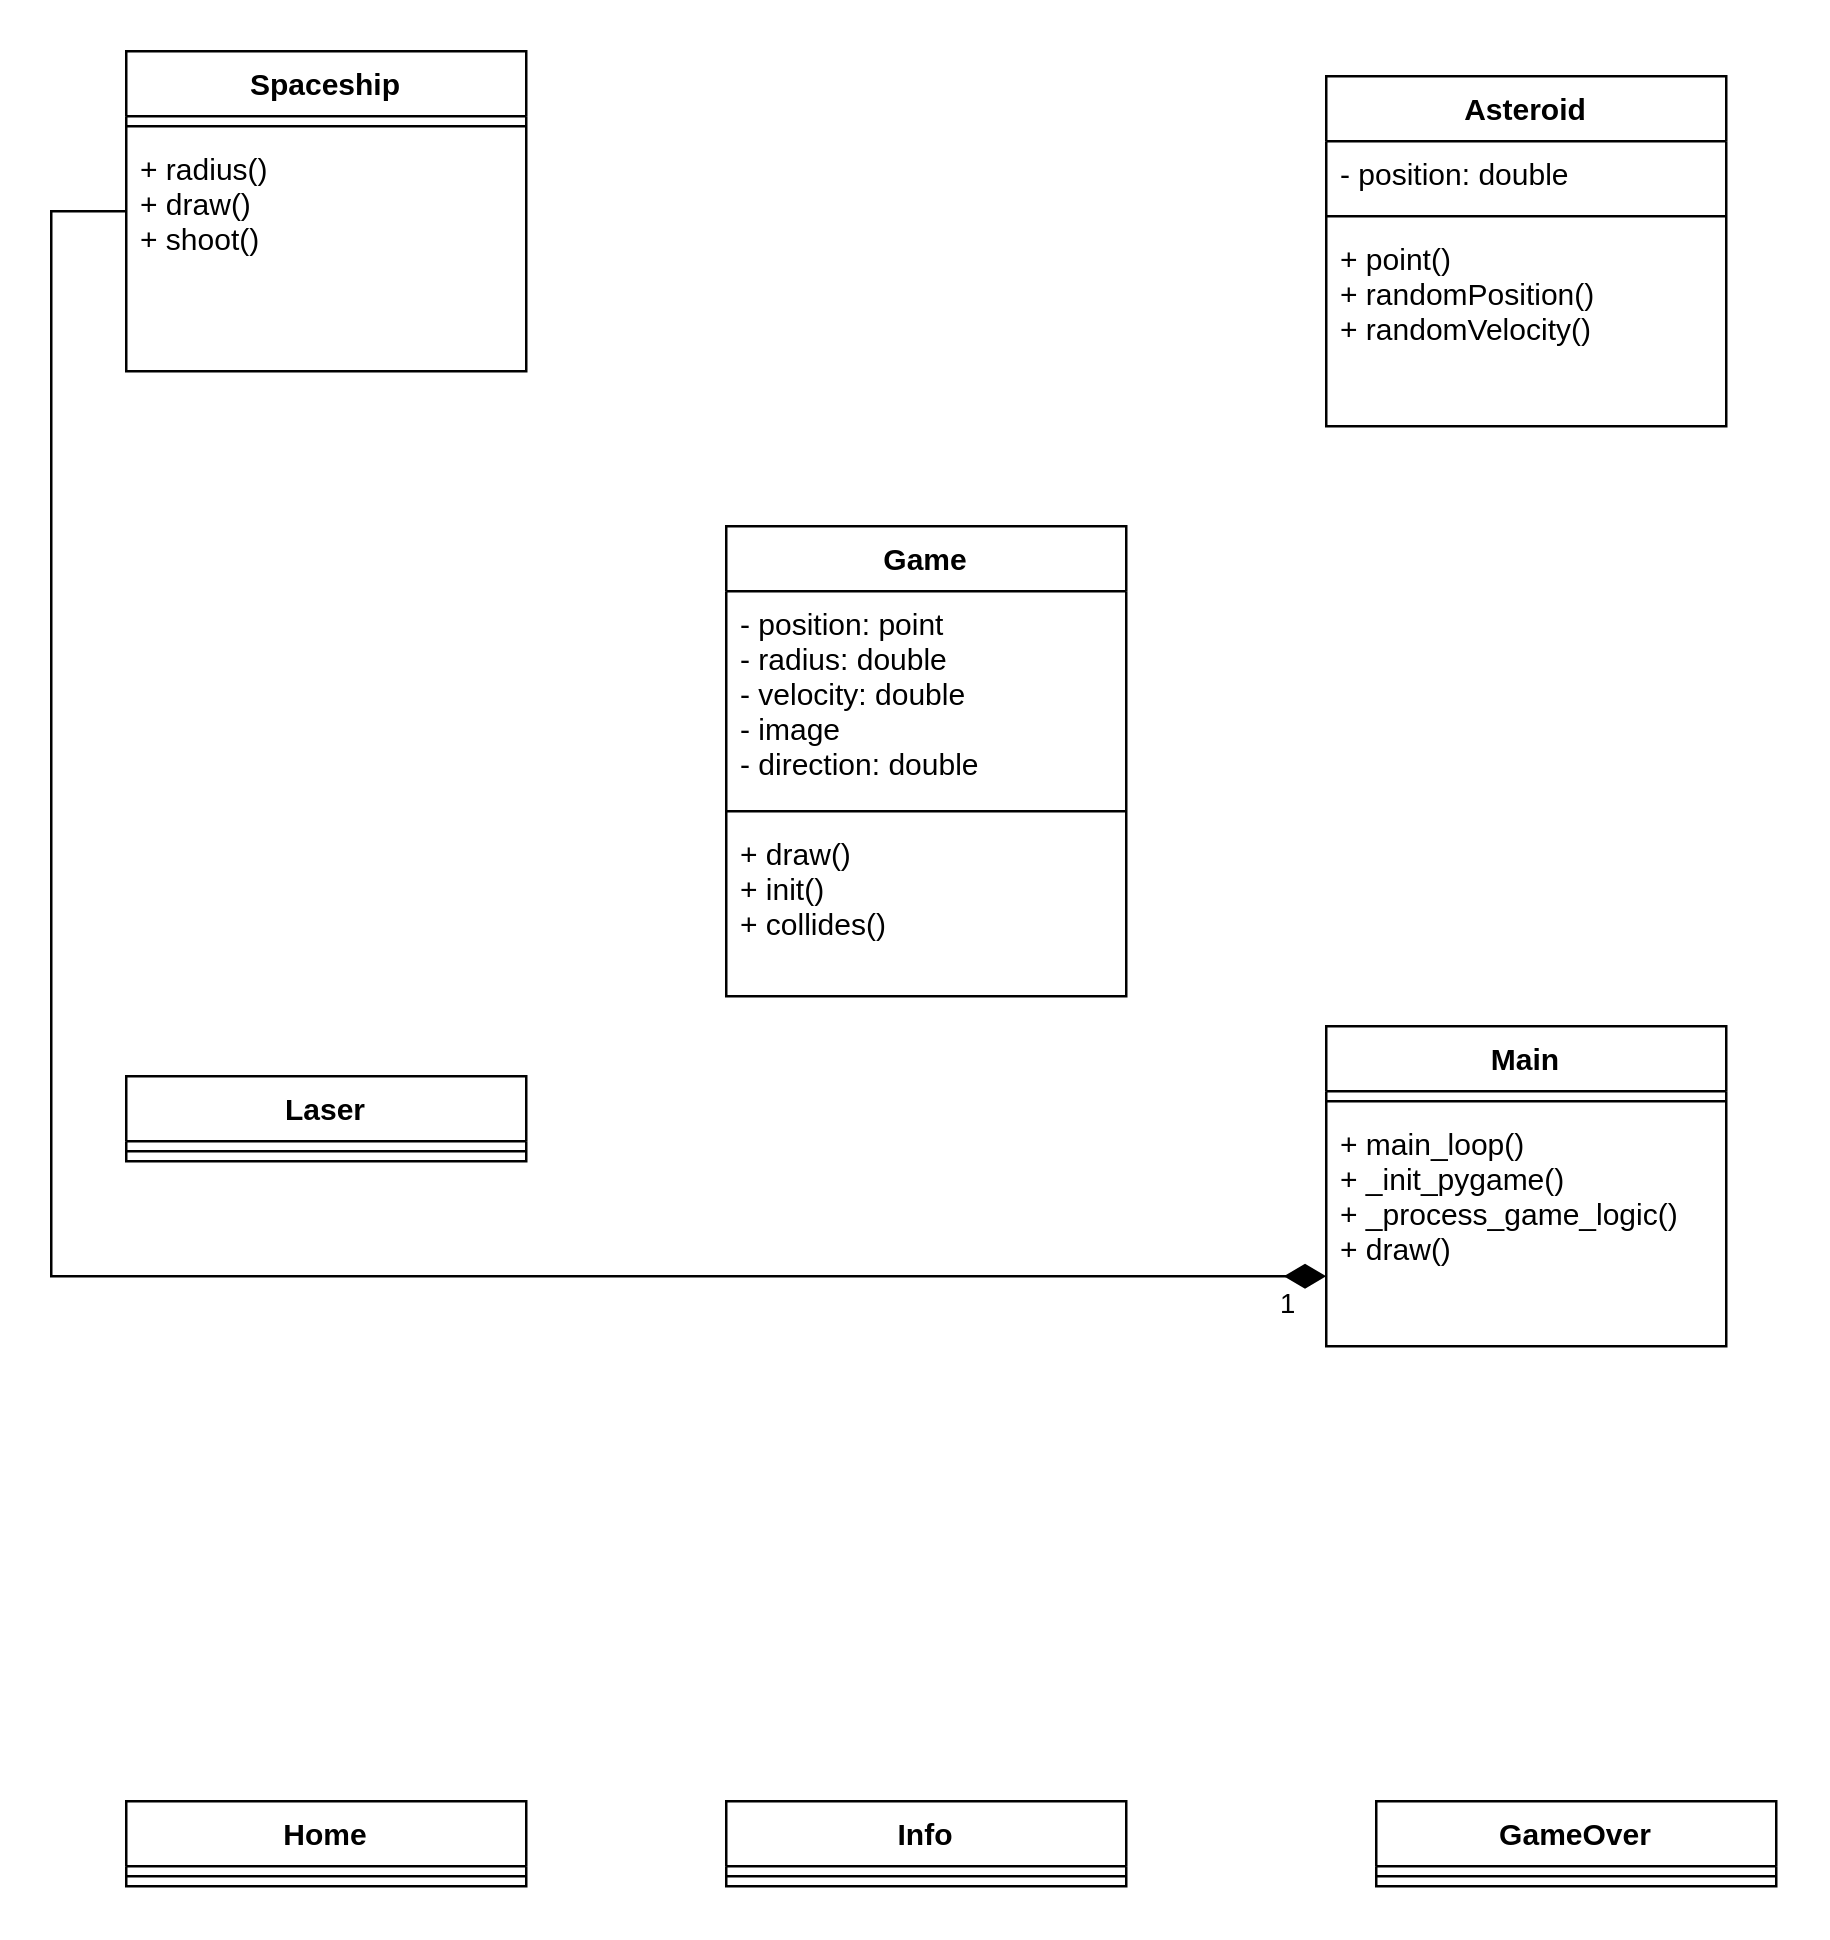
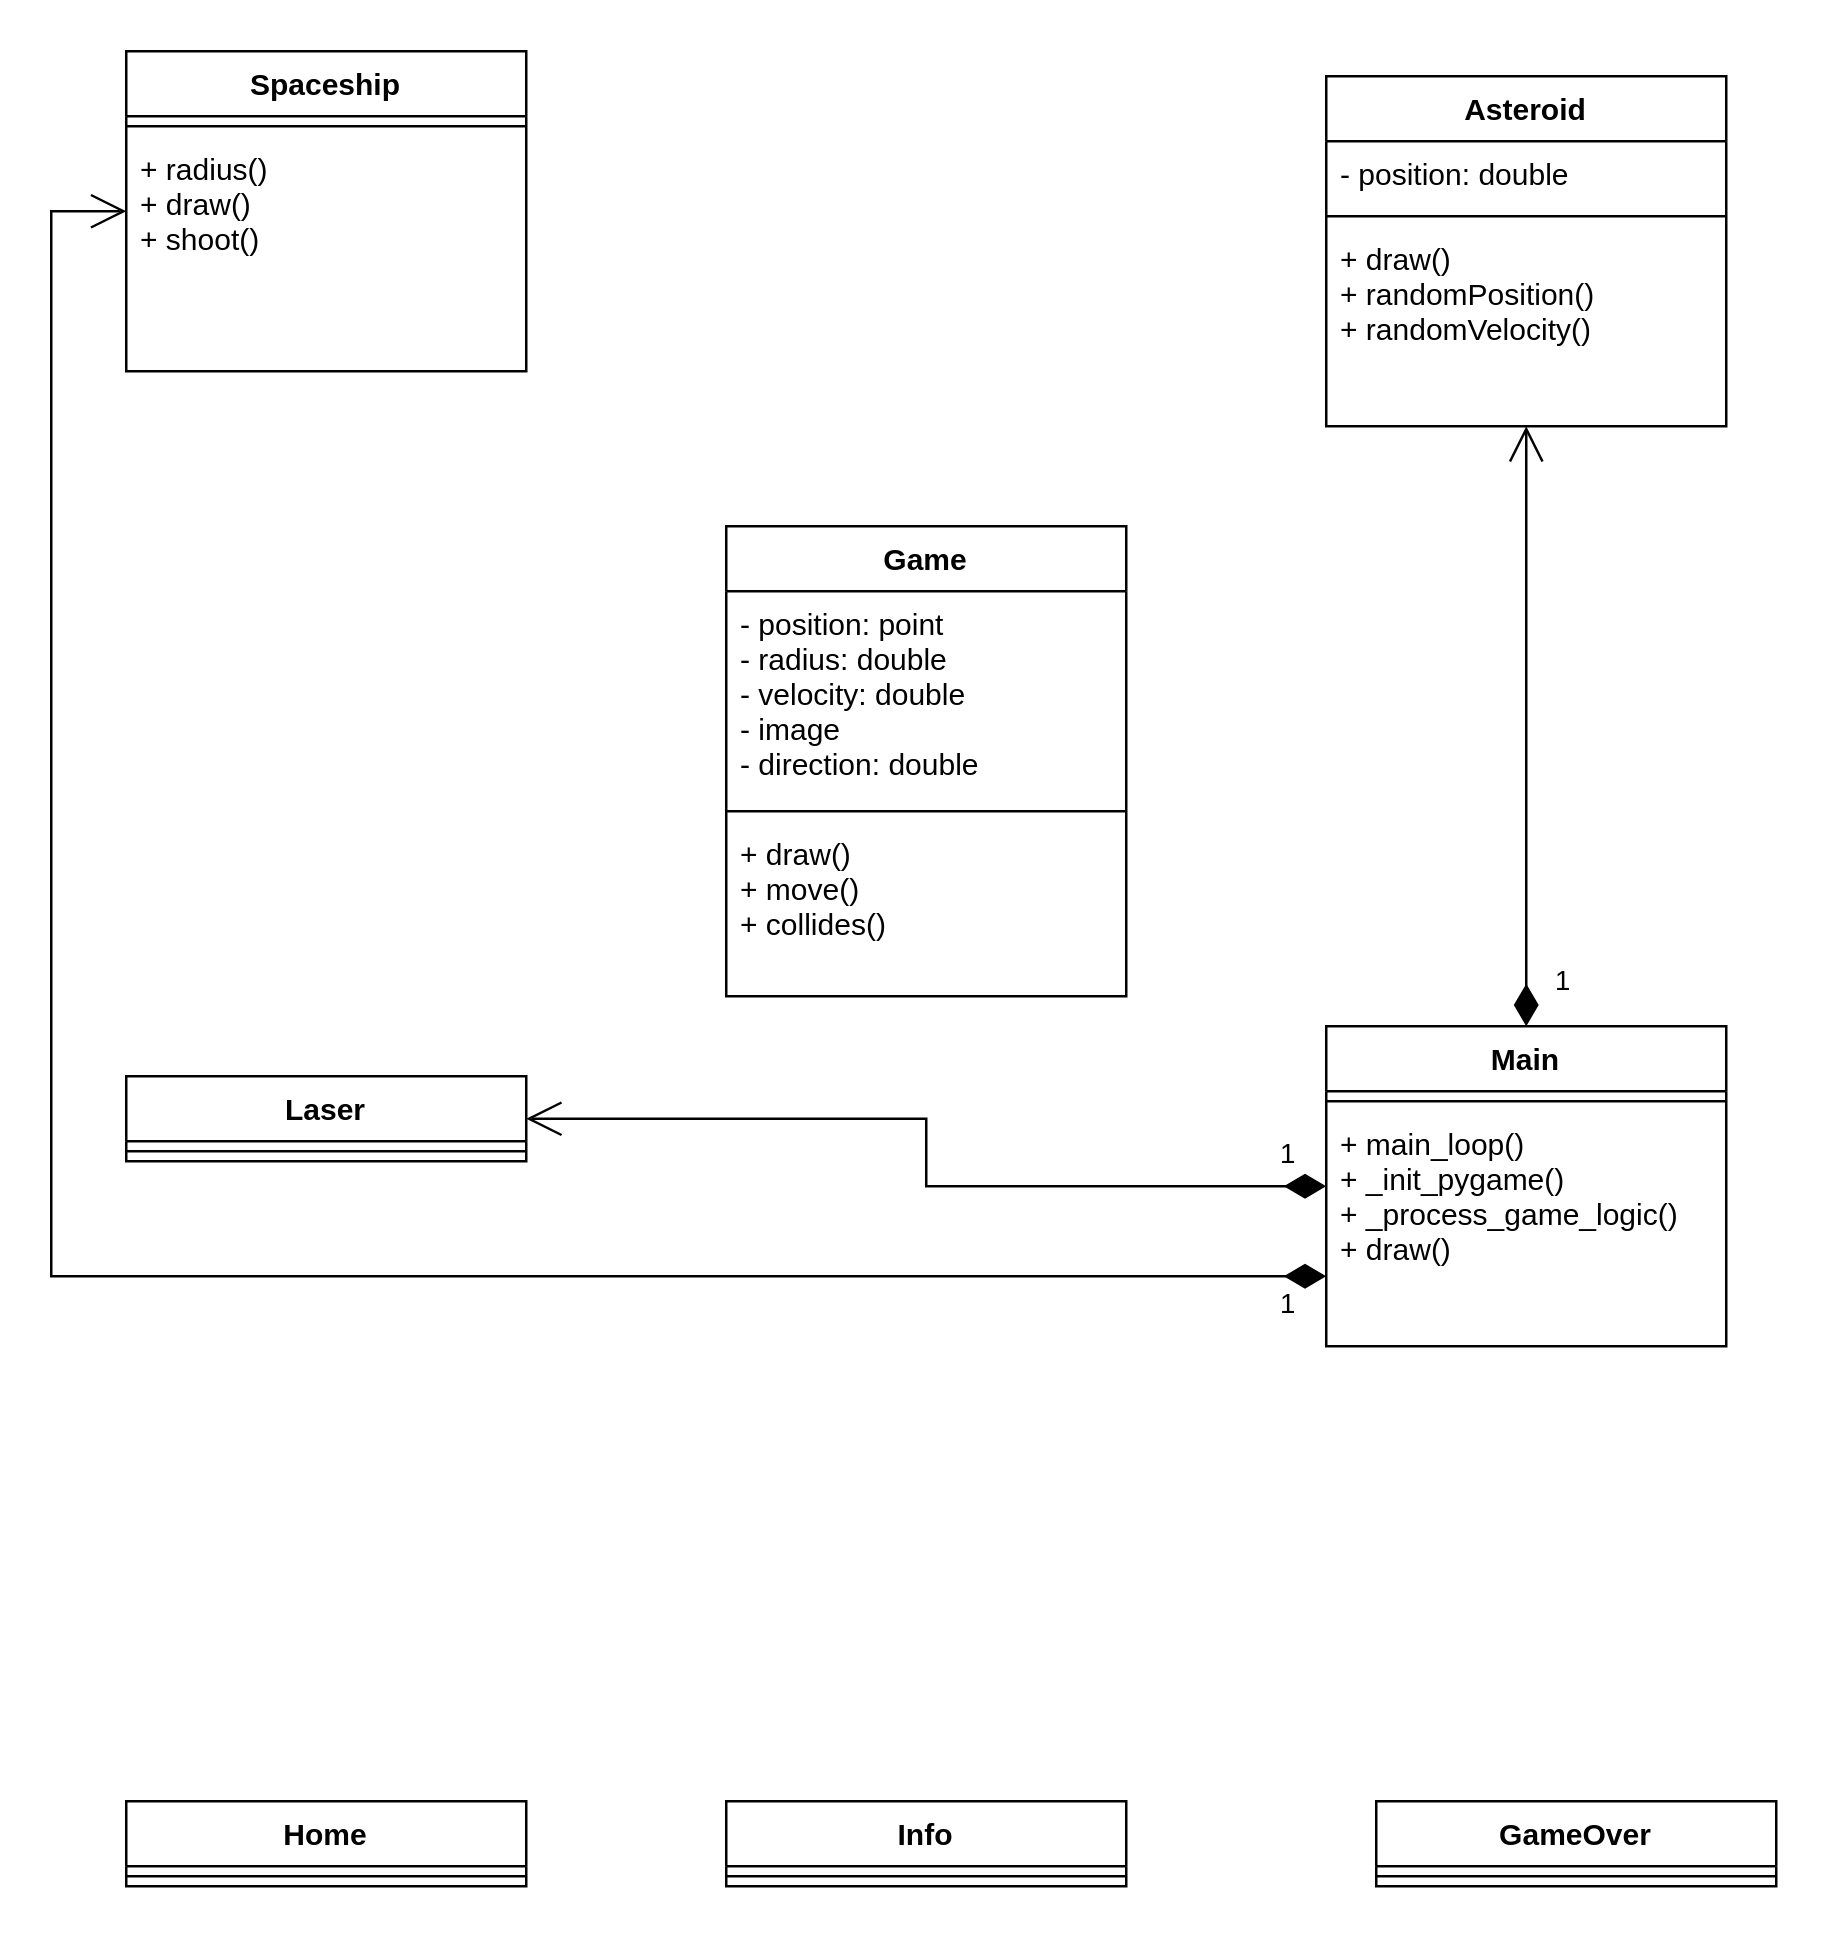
(118, 211) -> (117, 211)
(1408, 260) -> (1403, 260)
none -> (1526, 709)
(803, 855) -> (803, 855)
none -> (926, 1136)
